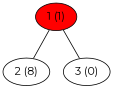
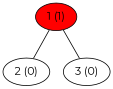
(26, 72) -> (26, 72)
